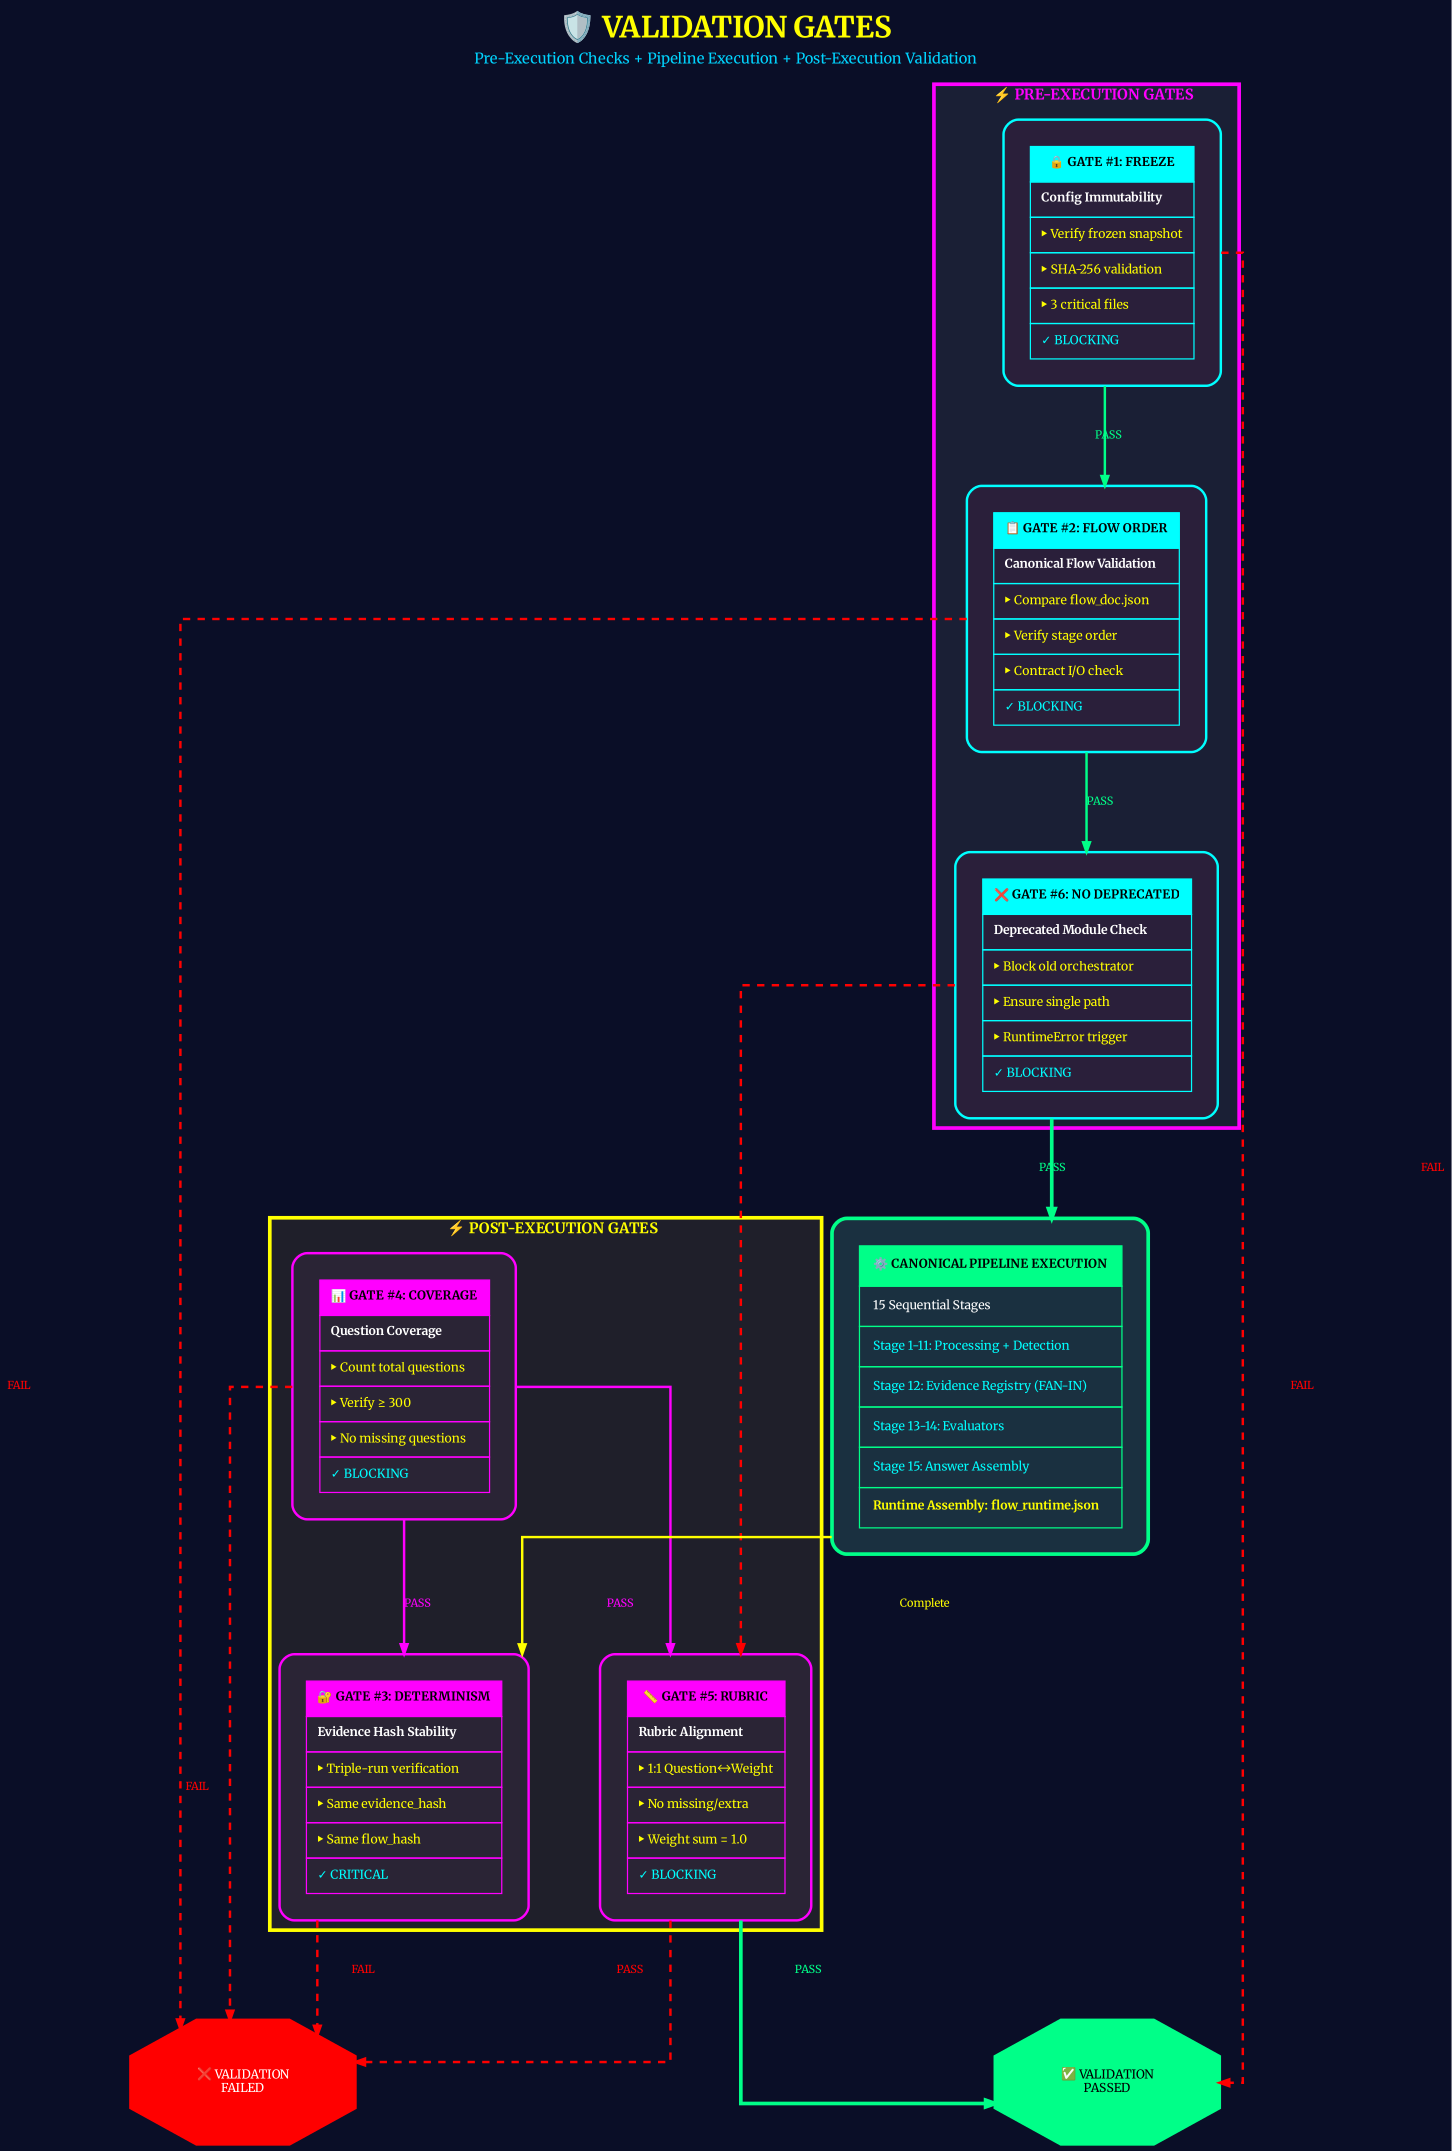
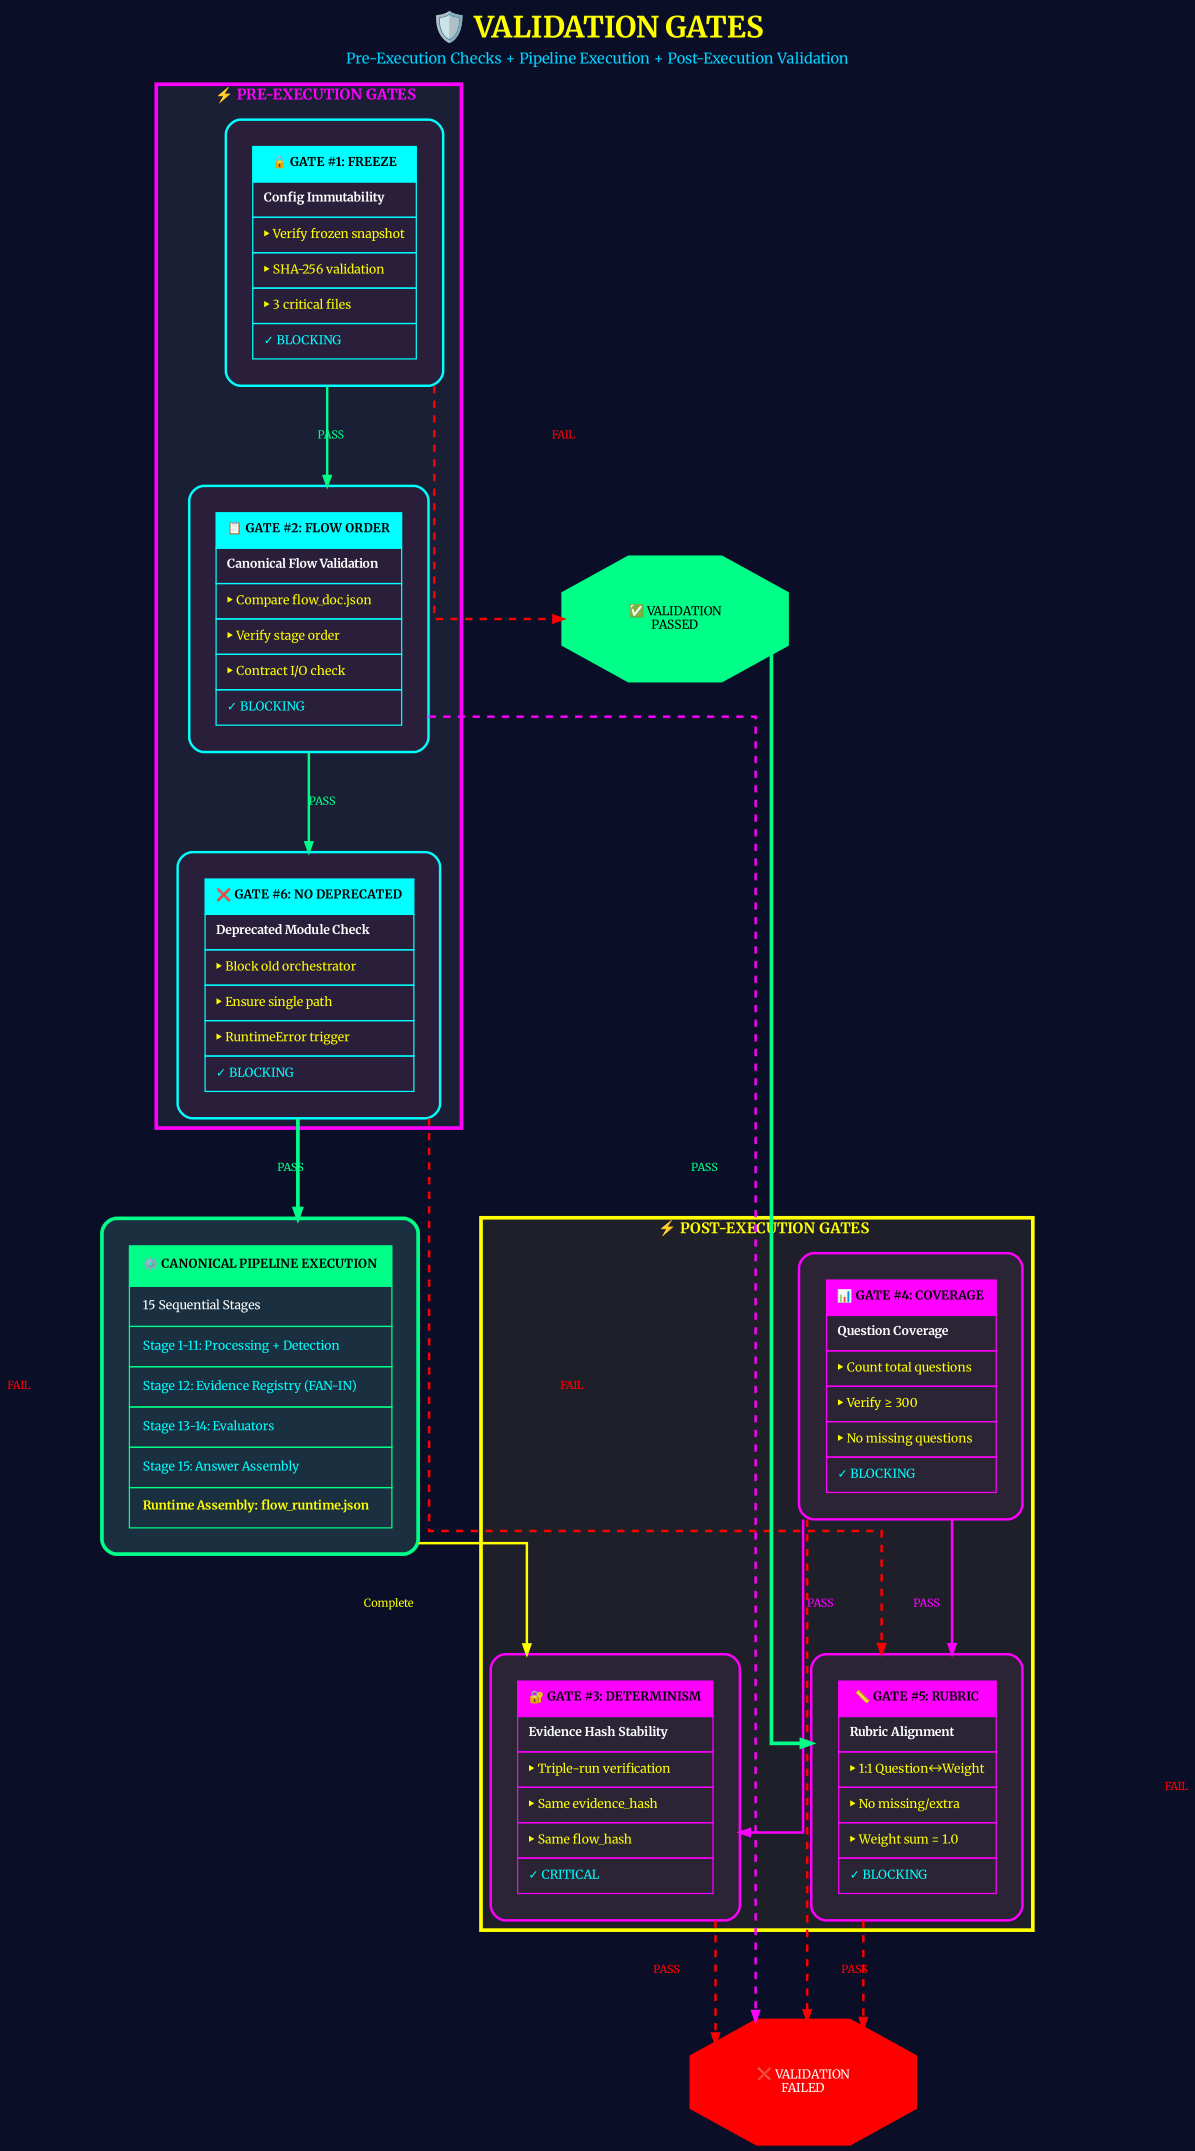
(180, 926) -> (756, 1200)
(363, 1970) -> (667, 1970)
(772, 2103) -> (771, 1185)
